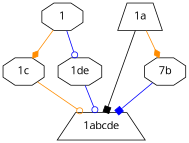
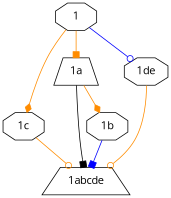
none -> (76, 40)
(165, 72) -> (107, 126)
(89, 96) -> (140, 129)
